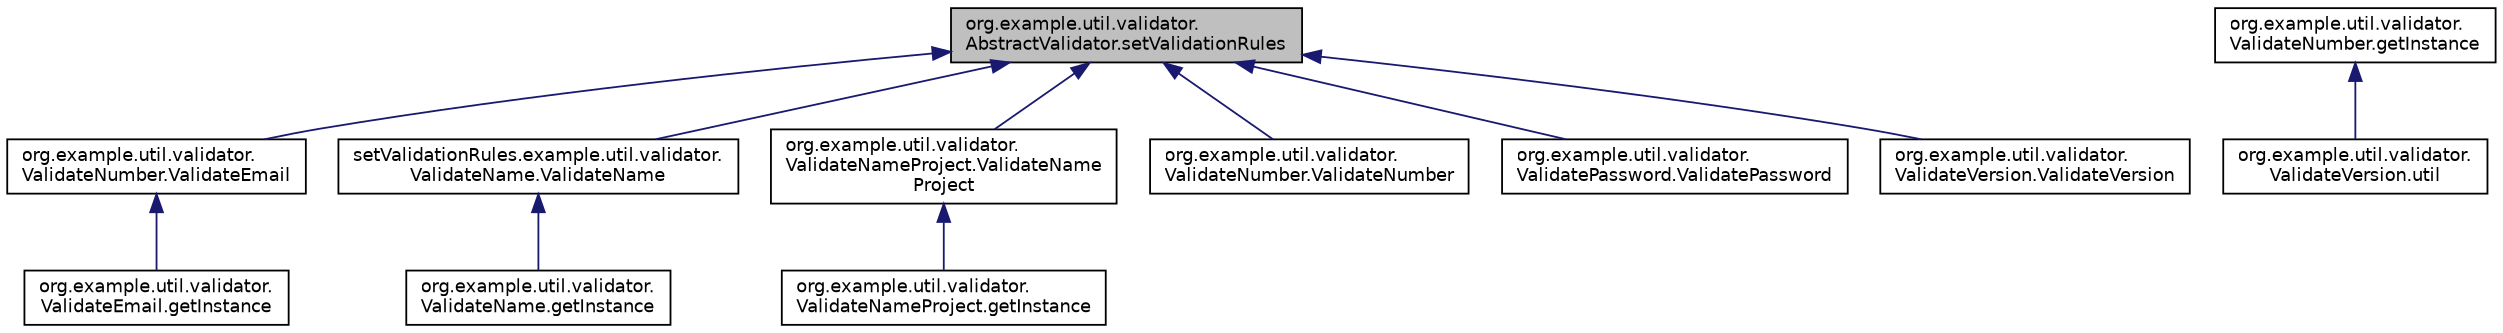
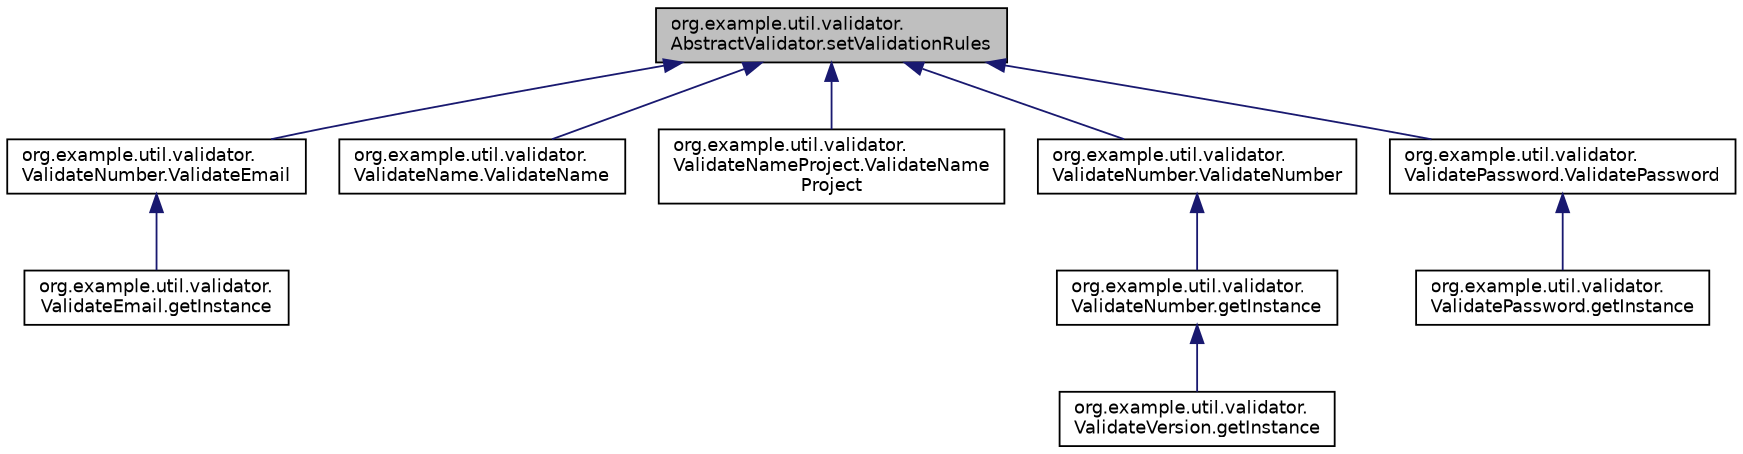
(538, 166) -> (482, 166)
(2035, 166) -> none
(2355, 166) -> (1197, 419)
none -> (1197, 241)
(538, 298) -> none
(944, 298) -> none
none -> (1563, 298)
